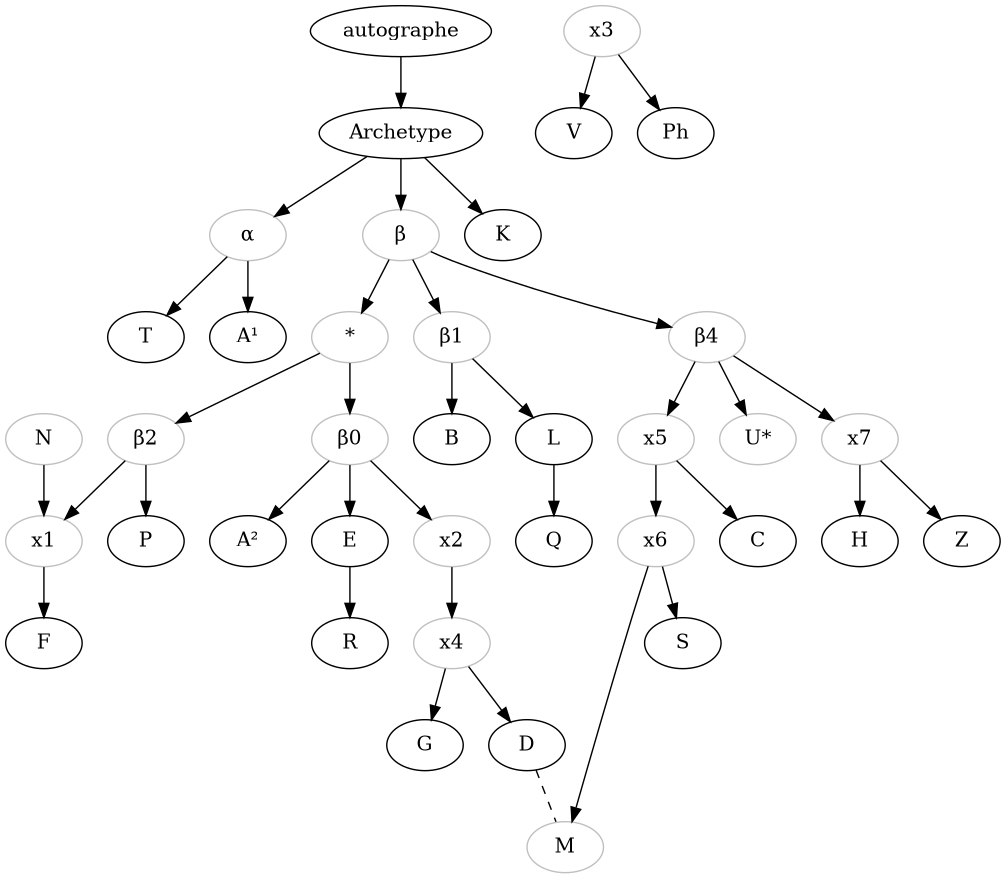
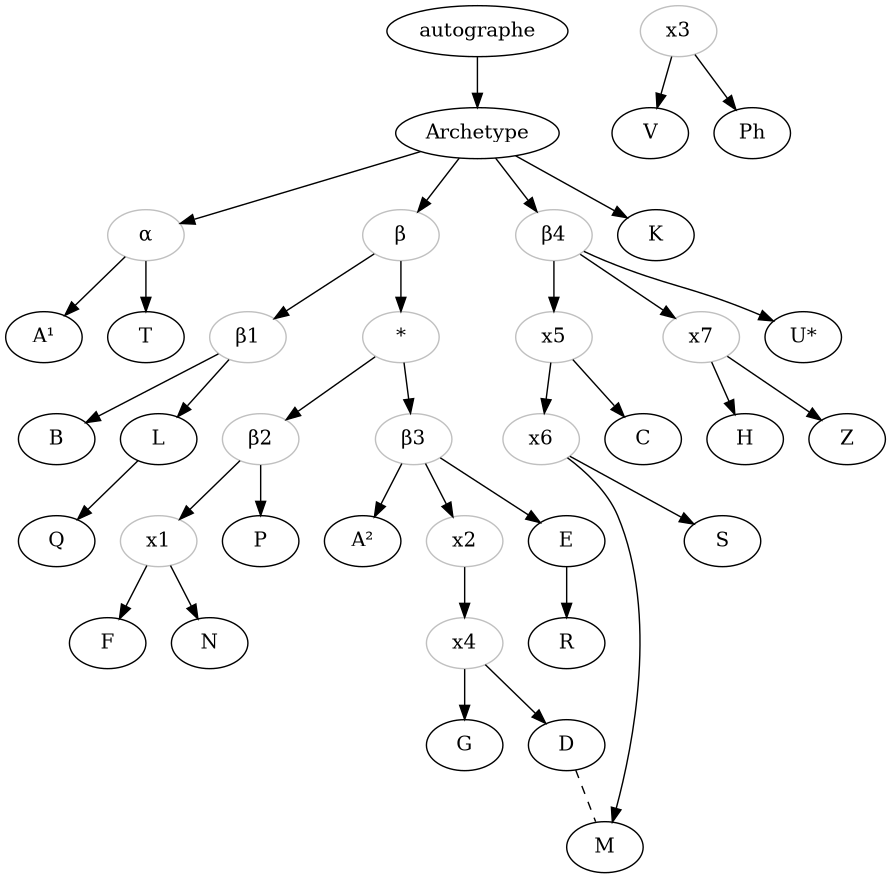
(543, 291) -> (512, 179)
(44, 439) -> (210, 643)
(350, 439) -> (414, 439)
(758, 439) -> (803, 337)
(44, 483) -> (181, 586)
(565, 847) -> (605, 847)
